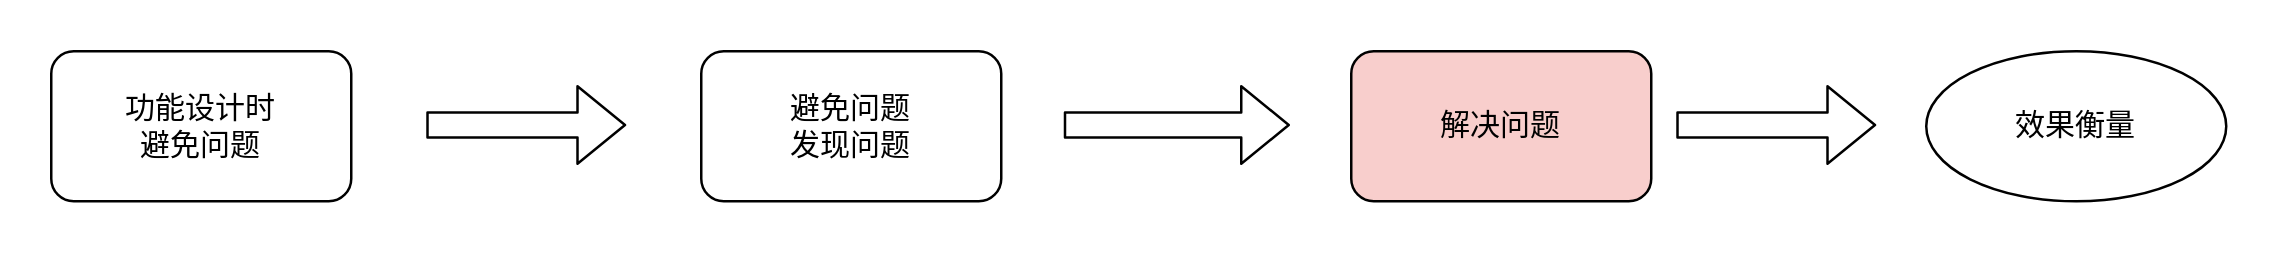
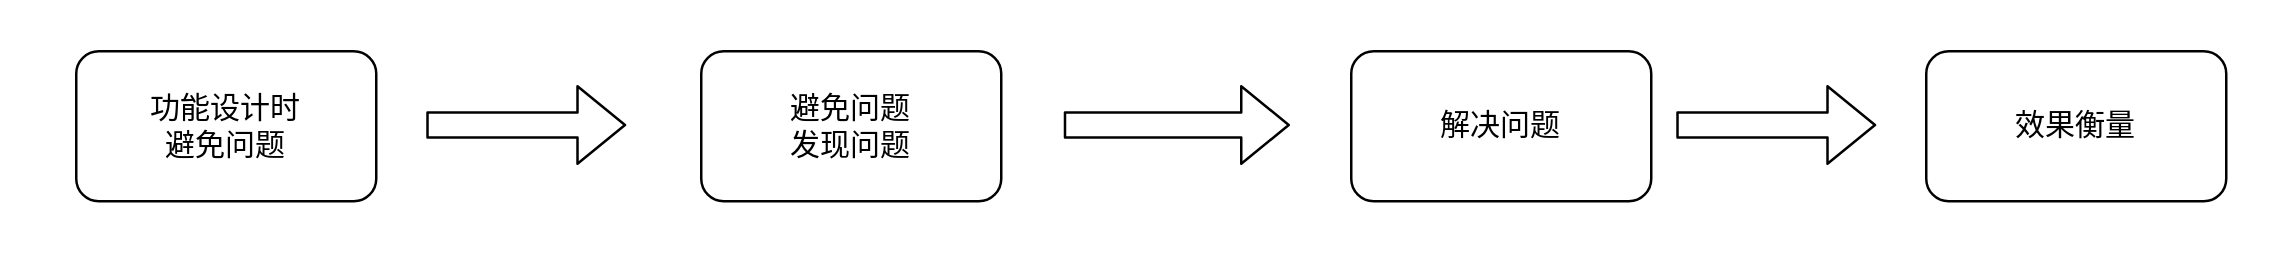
(201, 126) -> (226, 126)
(1501, 126) -> (1501, 126)
(2076, 126) -> (2076, 126)
